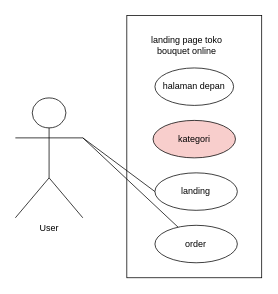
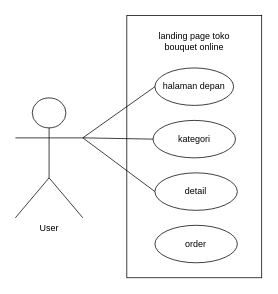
(187, 45) -> (194, 42)
none -> (120, 112)
(194, 139) -> (194, 139)
(135, 187) -> (120, 139)
(196, 192) -> (196, 192)
